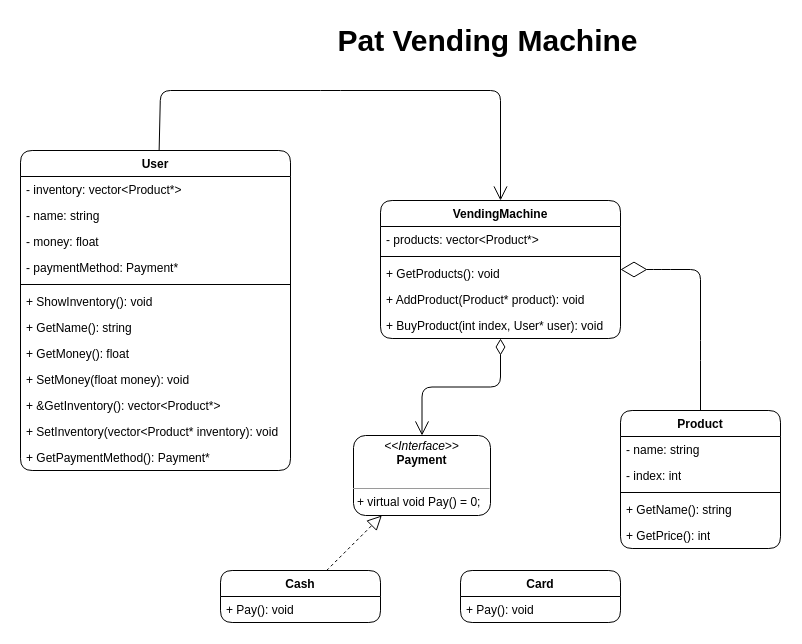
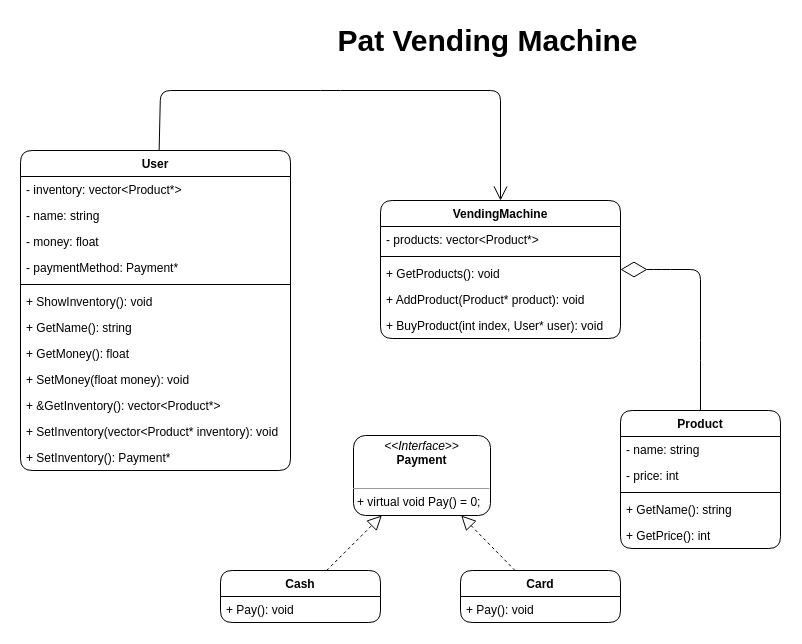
(454, 387) -> none
(123, 459) -> (109, 459)
(659, 477) -> (659, 477)
none -> (493, 548)
